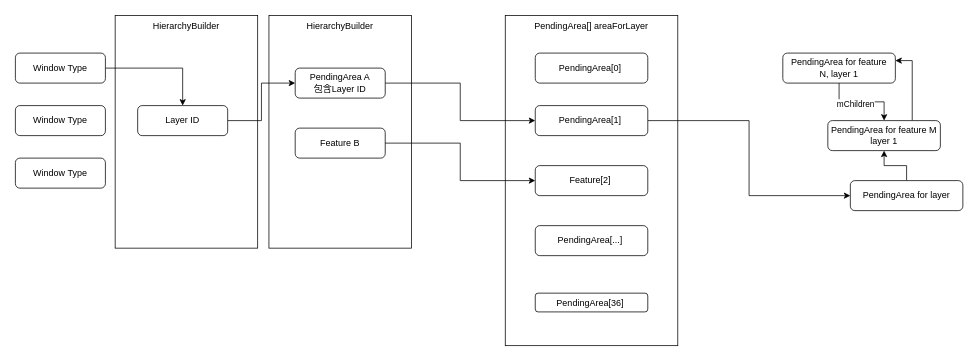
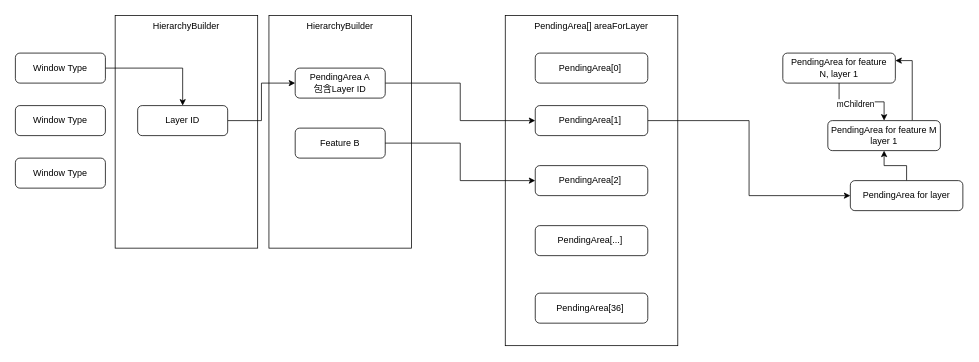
(591, 180) -> (591, 180)
(591, 302) -> (591, 308)
